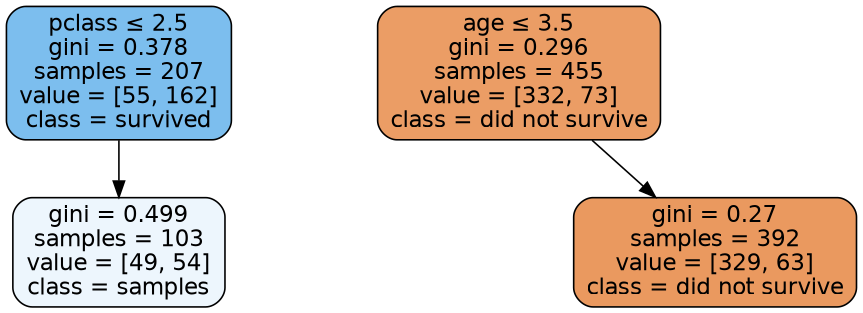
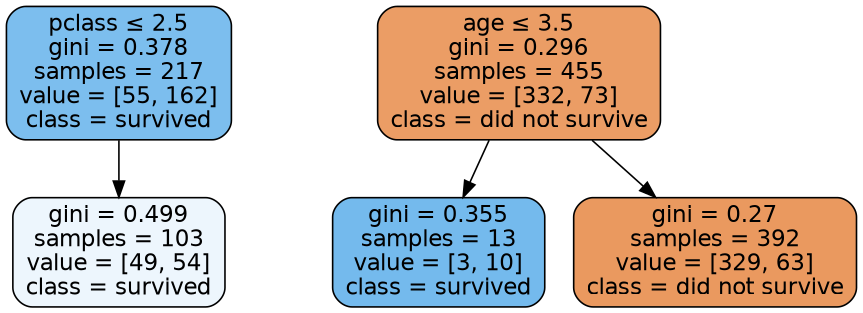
(119, 72) -> (119, 72)
none -> (439, 252)
(119, 288) -> (119, 288)
